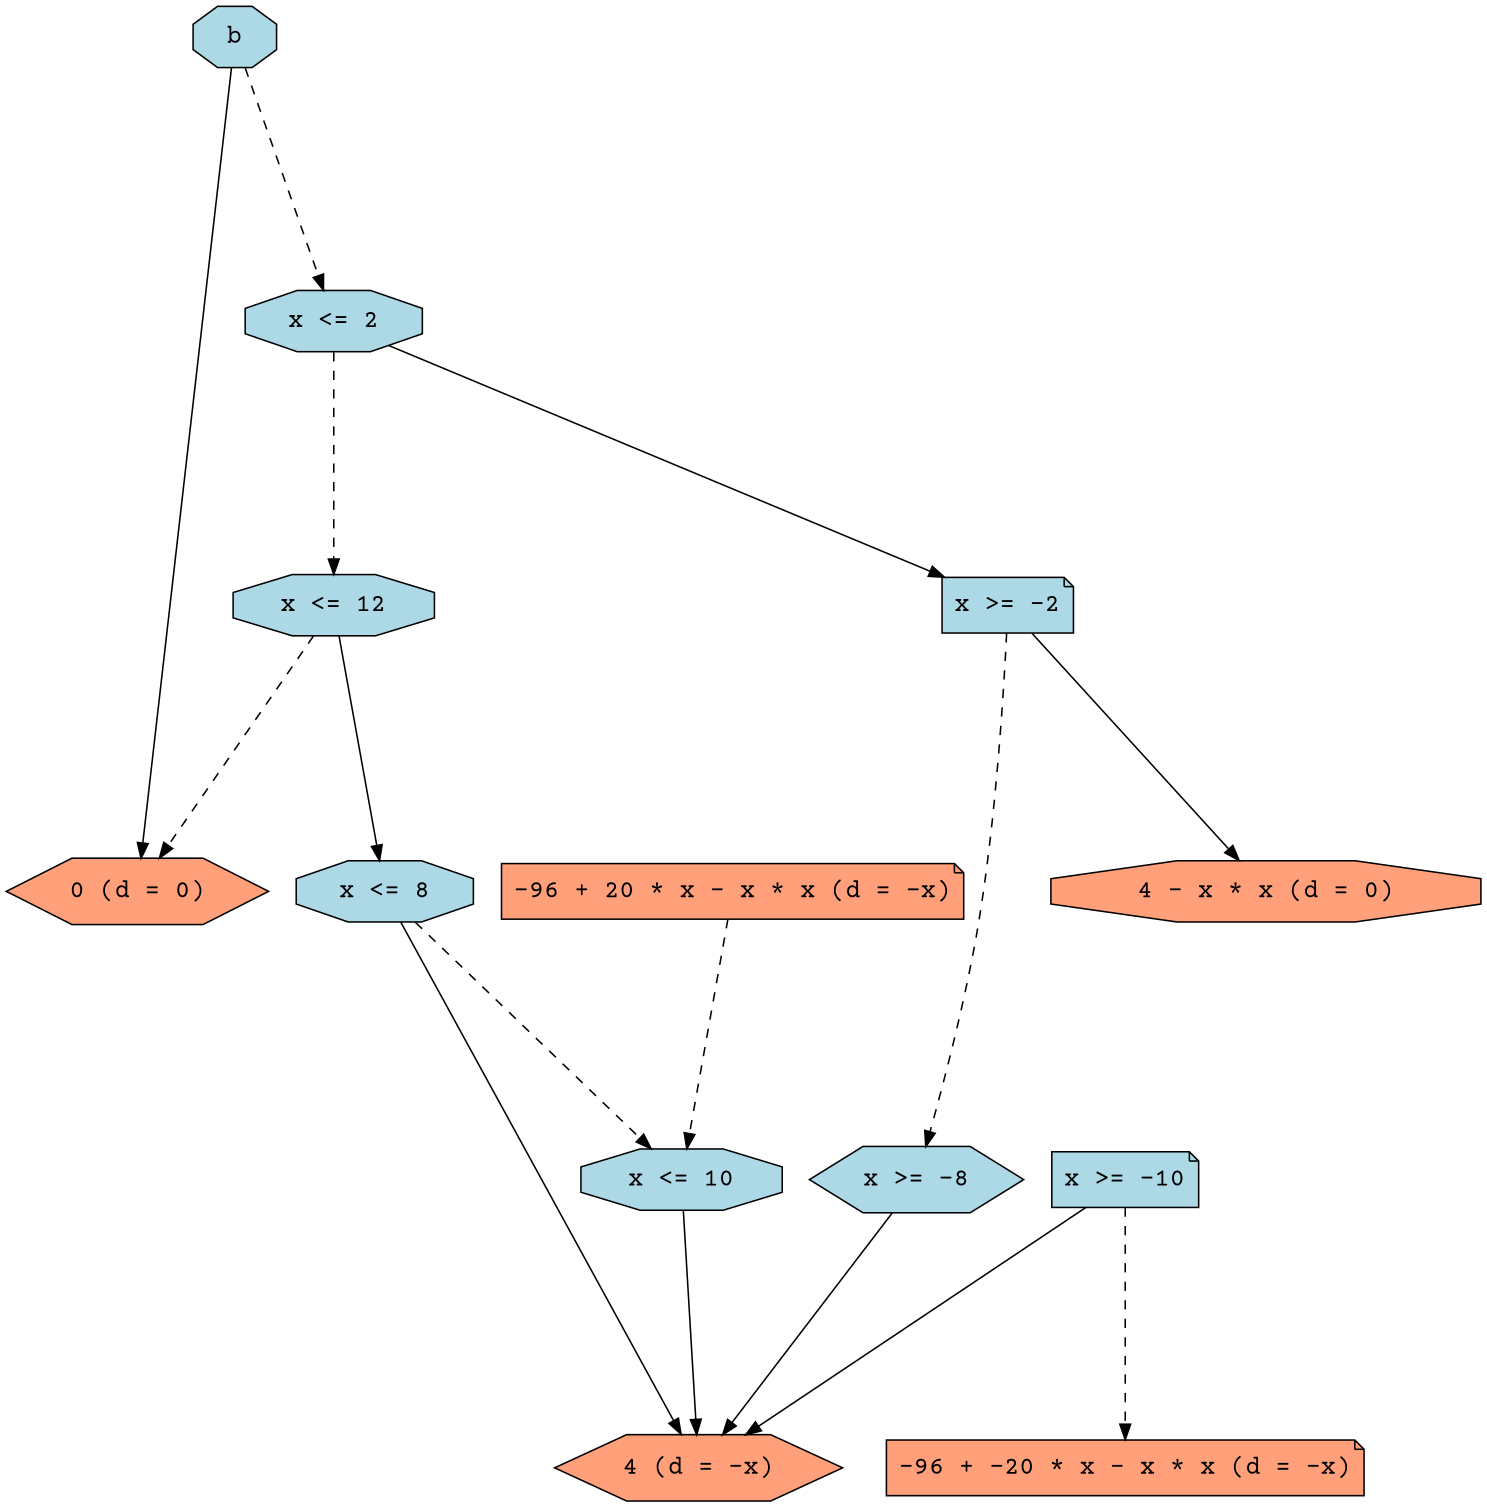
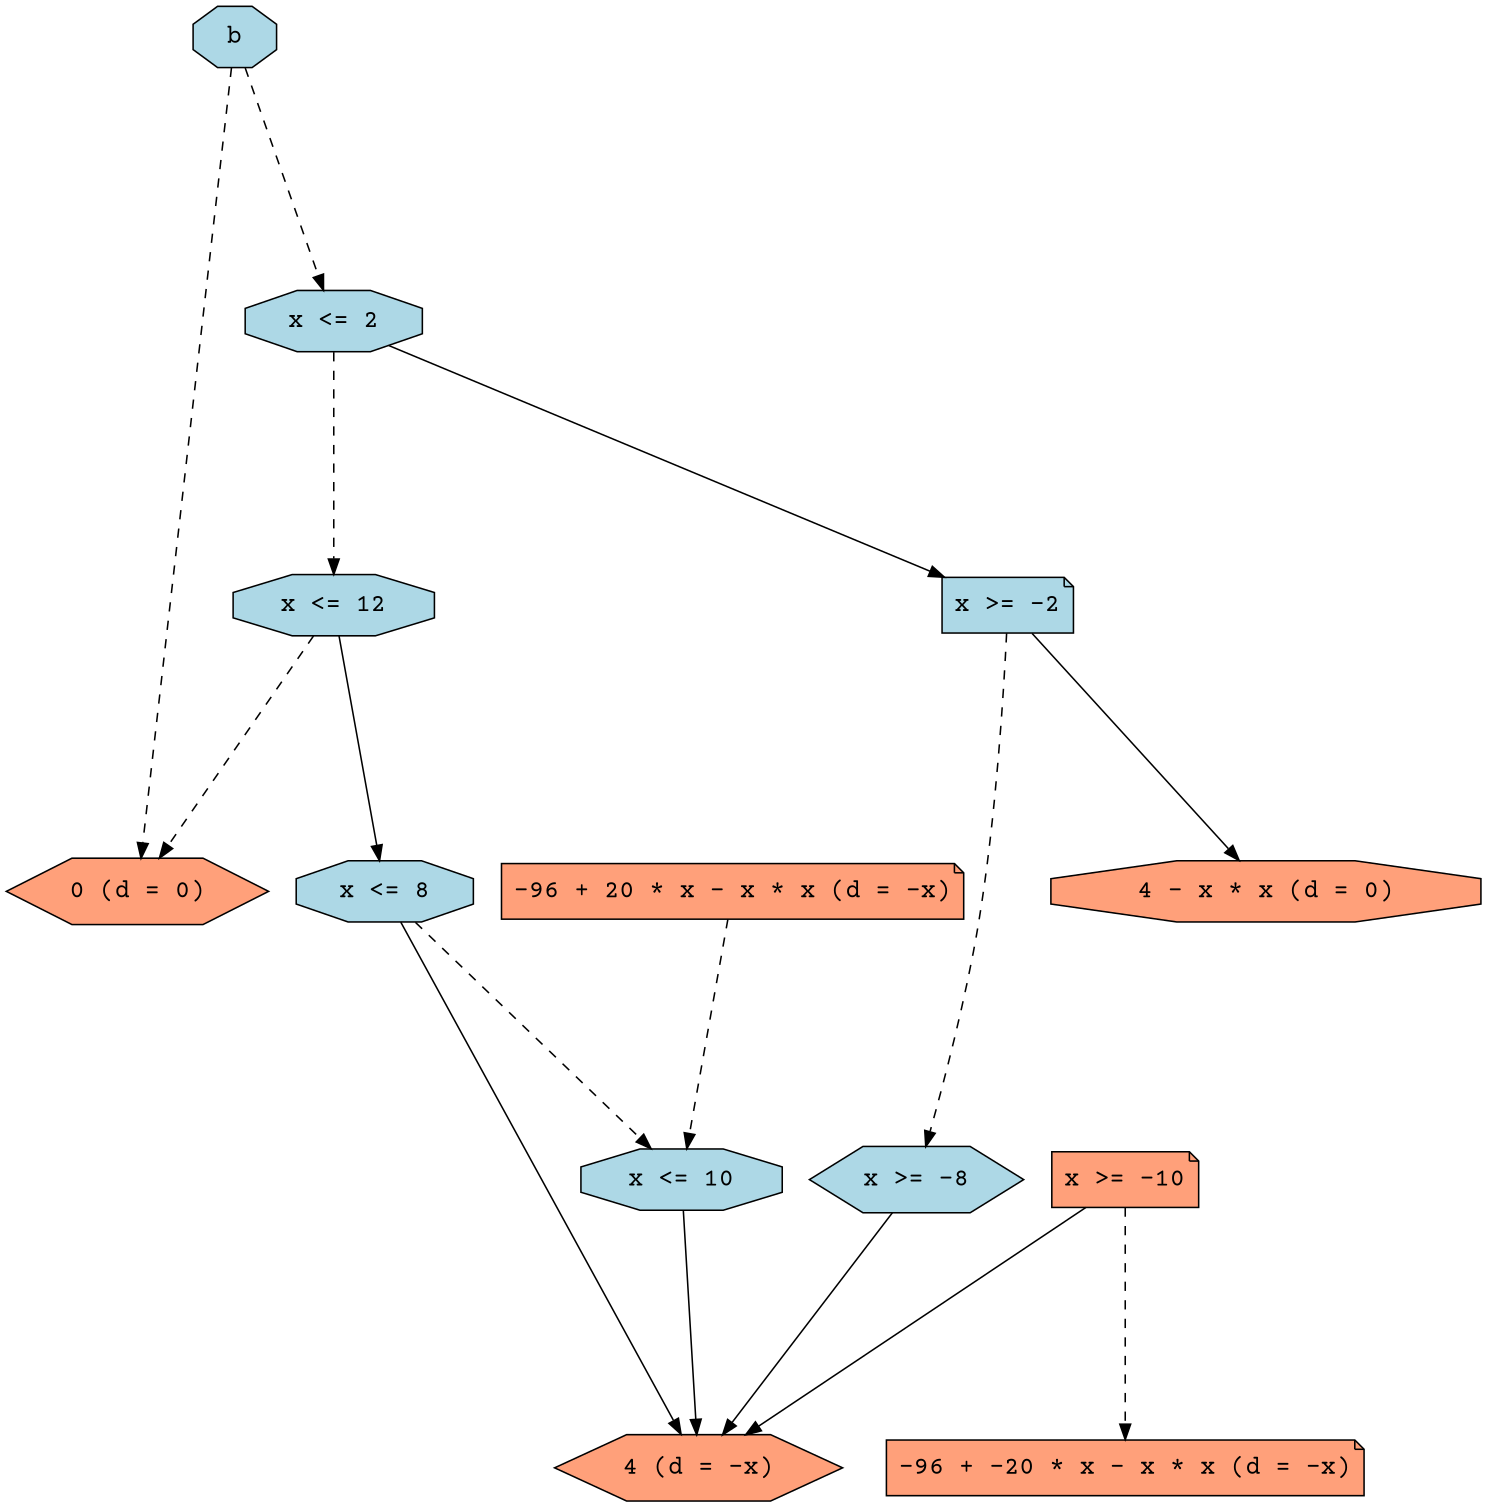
(187, 455) -> (187, 455)
(1125, 1180) -> (1125, 1180)
